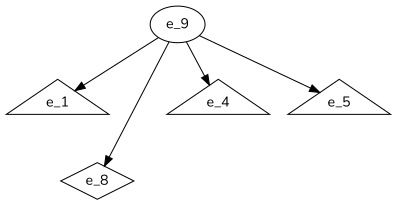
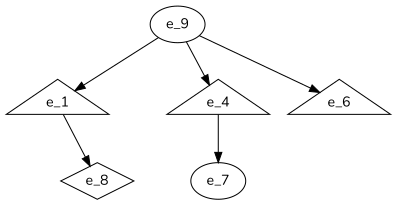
(139, 99) -> (74, 136)
(339, 103) -> (339, 103)
none -> (218, 181)
